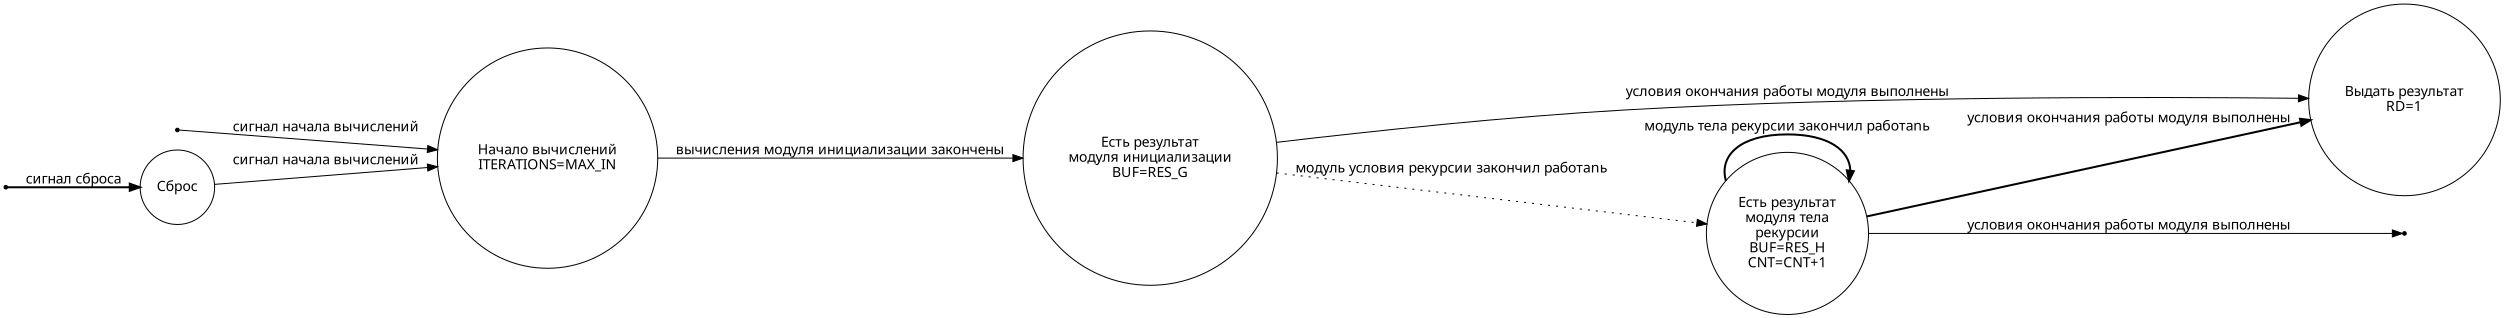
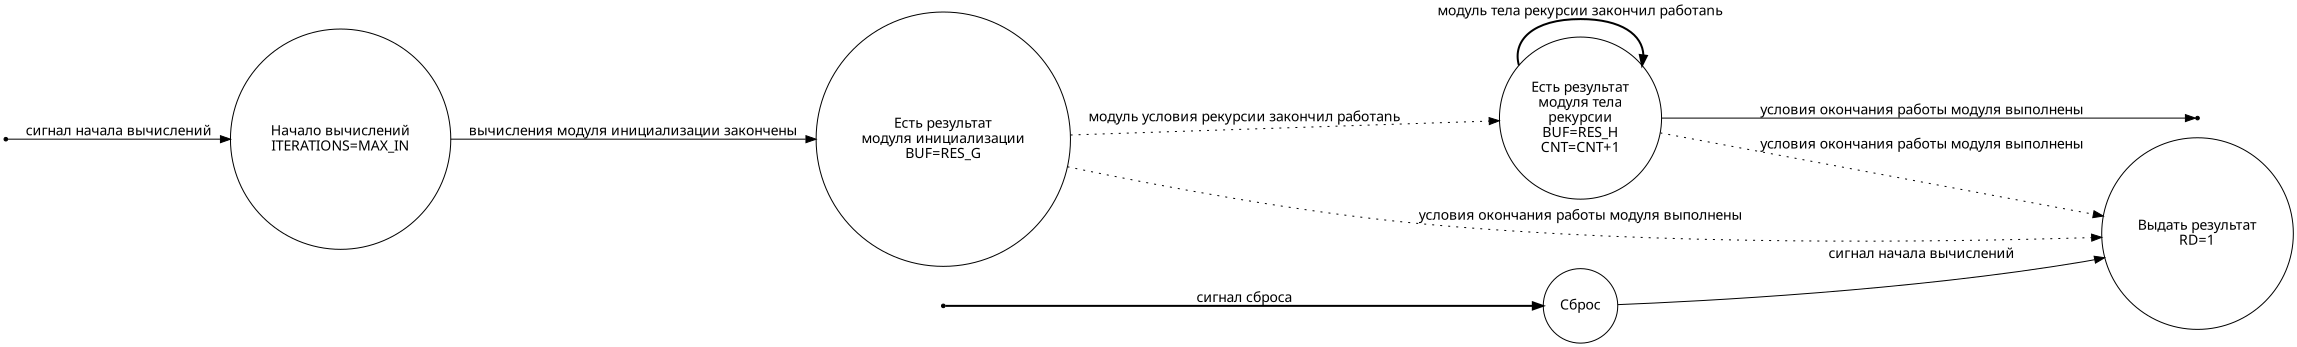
(1787, 103) -> (1577, 234)
(2084, 169) -> (1877, 174)
(321, 176) -> (1857, 289)
